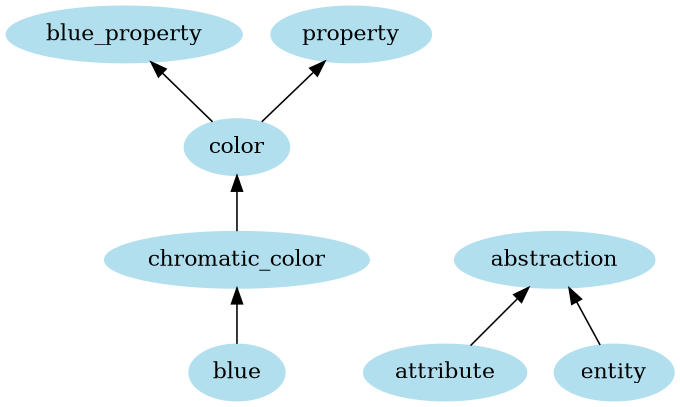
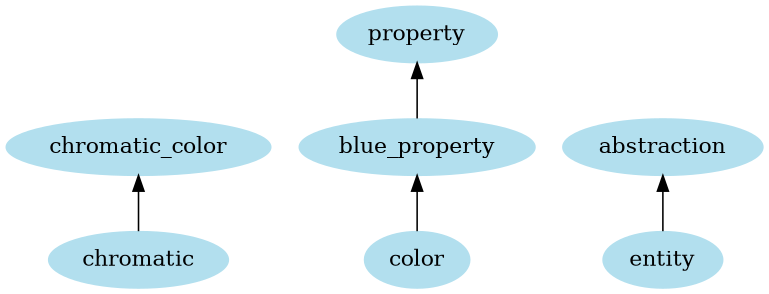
(287, 97) -> (417, 98)
(237, 211) -> none
(237, 373) -> (139, 260)
(445, 373) -> none
